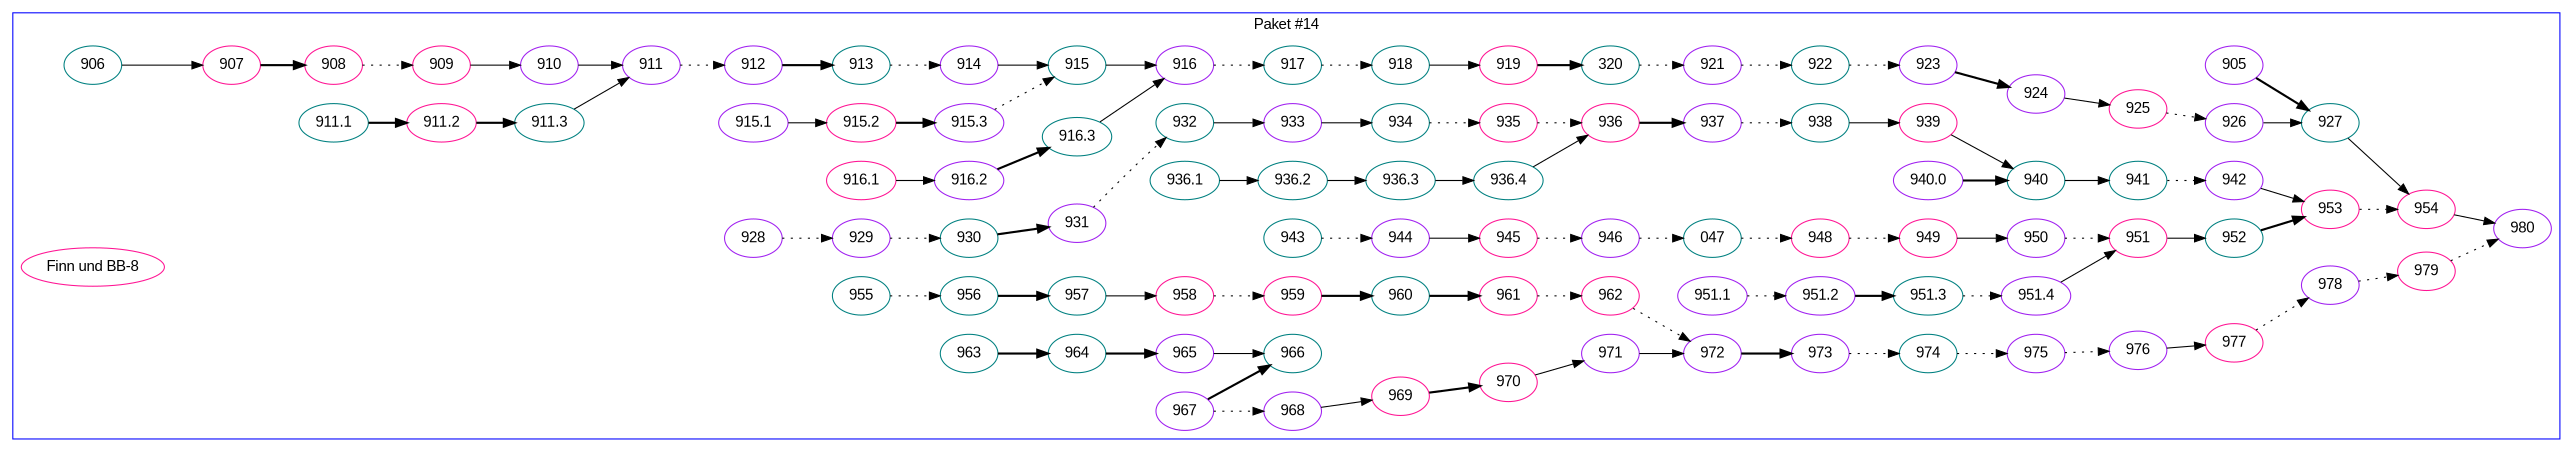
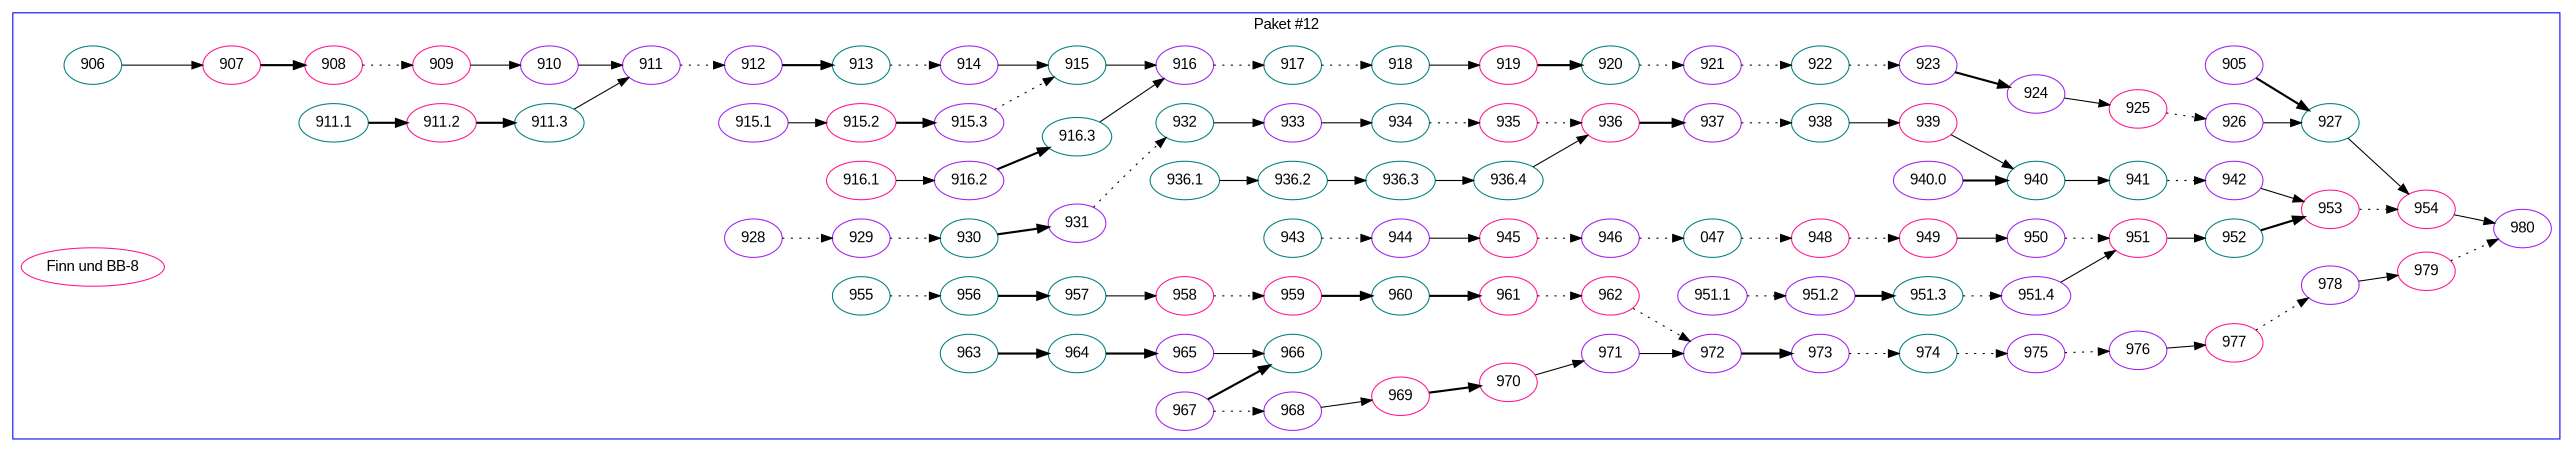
(1286, 25) -> (1286, 25)
(1610, 65) -> (1610, 65)
(2373, 279) -> (2373, 279)
